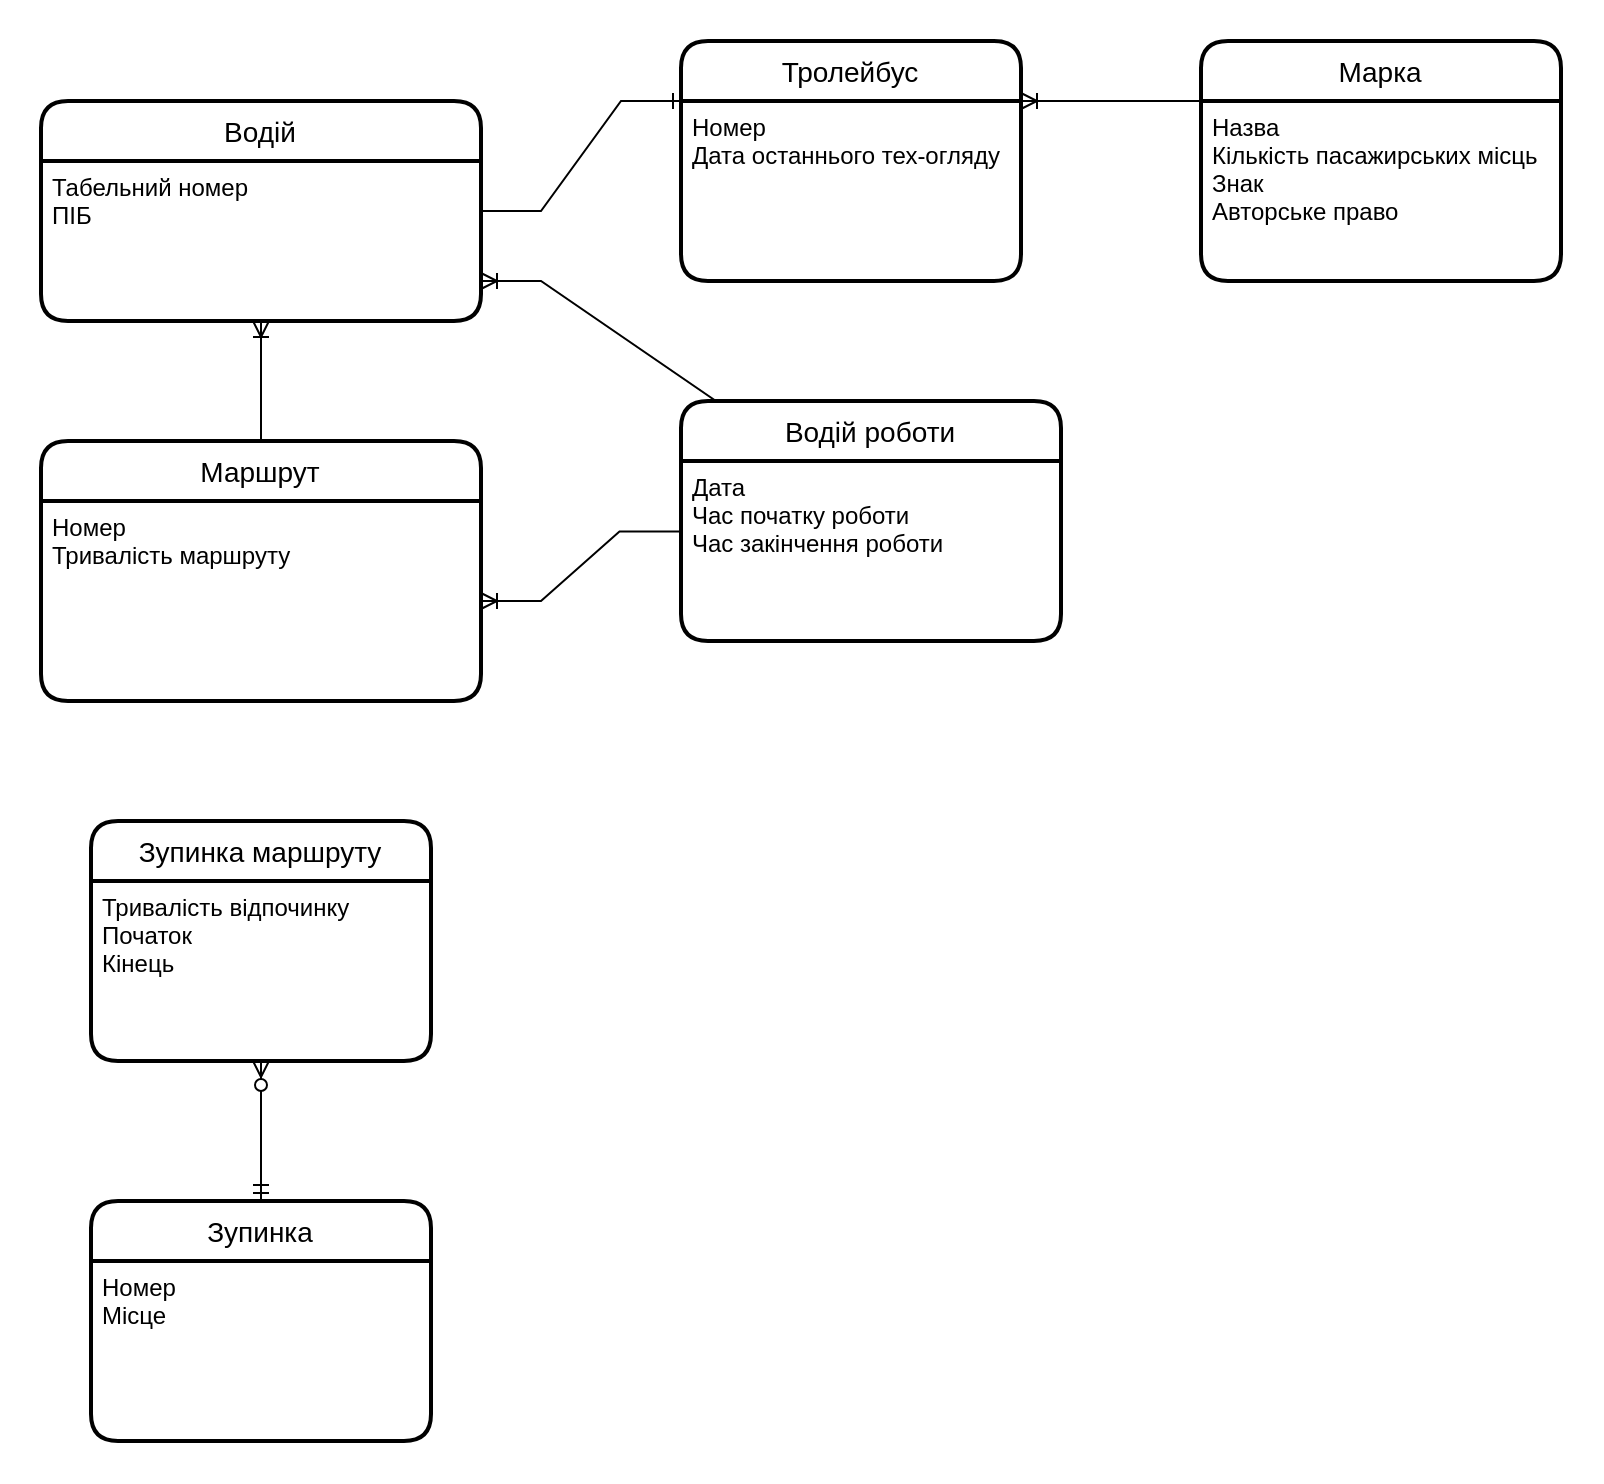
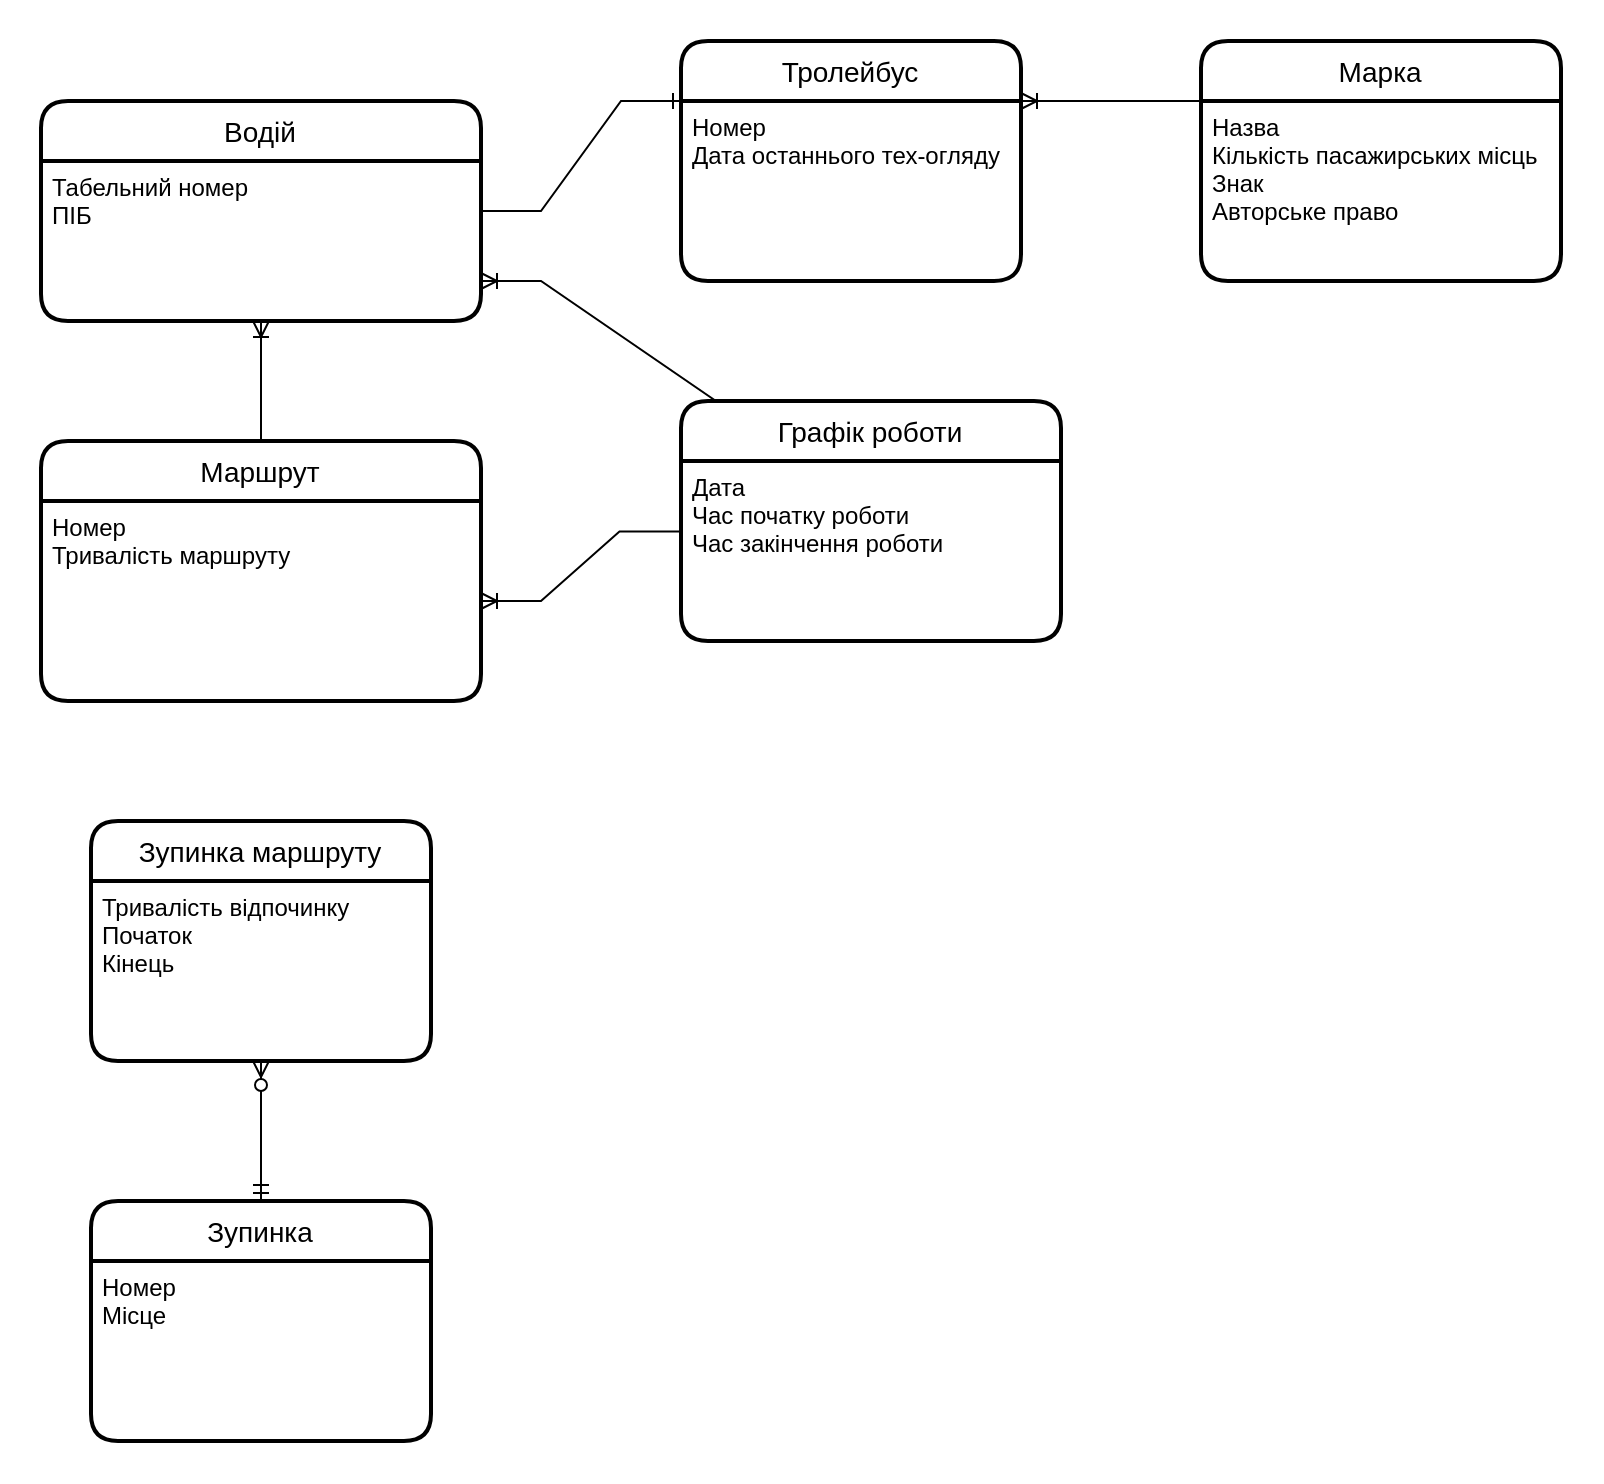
(870, 433) -> (870, 433)
